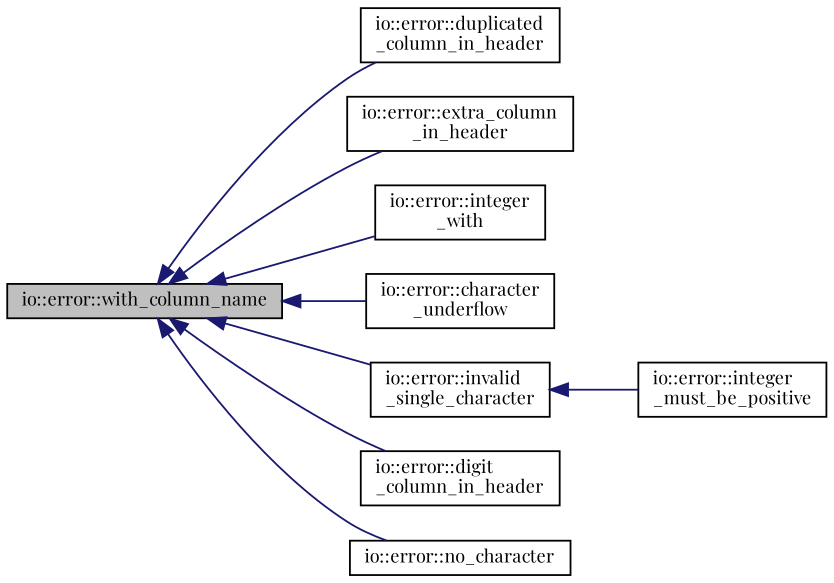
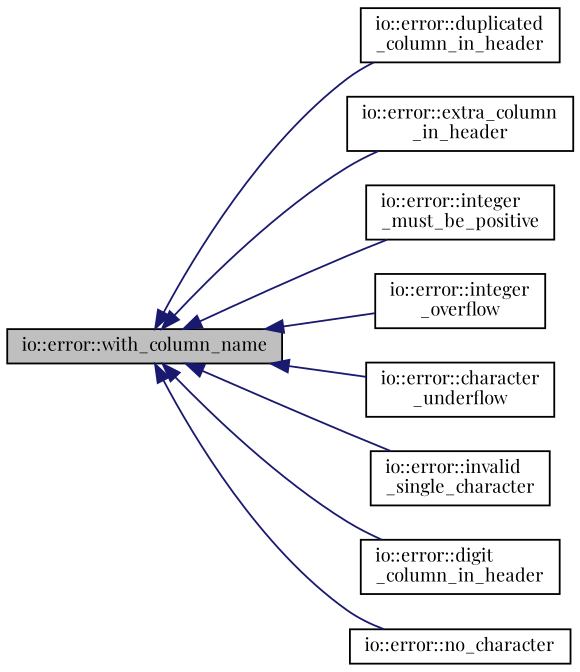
(460, 212) -> (460, 301)
(603, 390) -> (293, 279)
